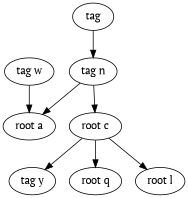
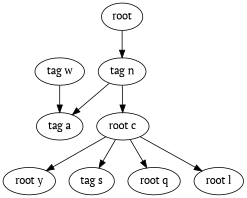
(93, 17) -> (122, 17)
(29, 126) -> (60, 126)
(32, 181) -> (29, 181)
none -> (92, 181)
